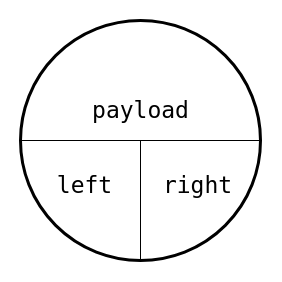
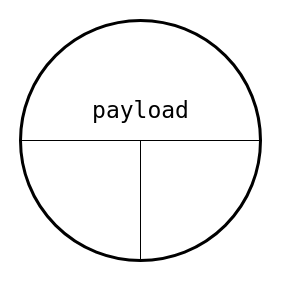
(85, 186) -> none
(198, 186) -> none
